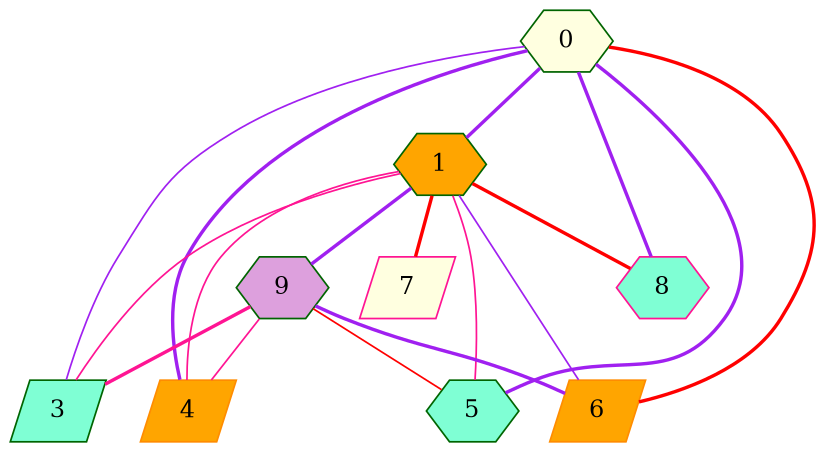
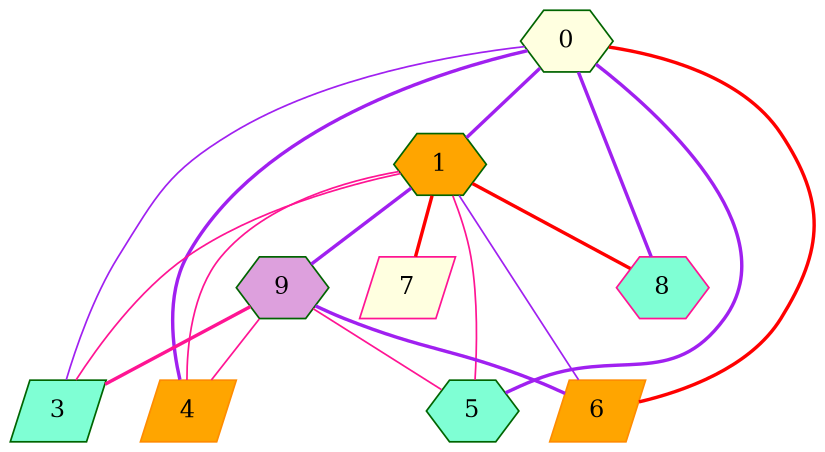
(377, 349) -> (377, 349)
